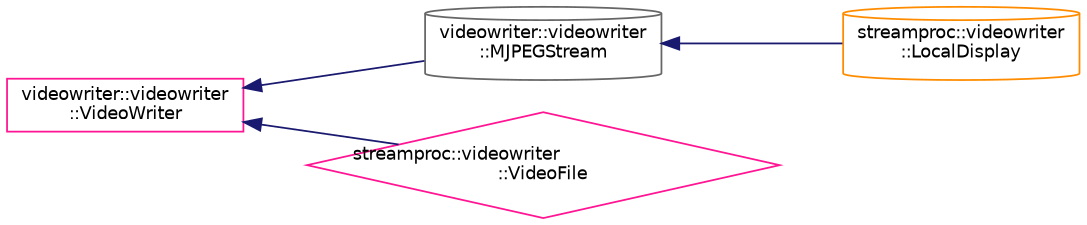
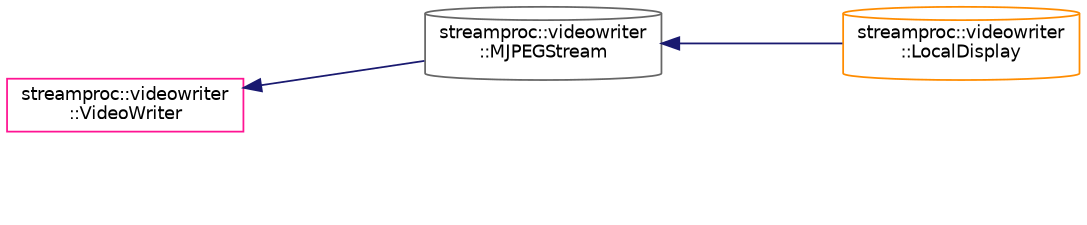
(543, 43) -> (543, 43)
(125, 105) -> (125, 105)
(543, 165) -> none
